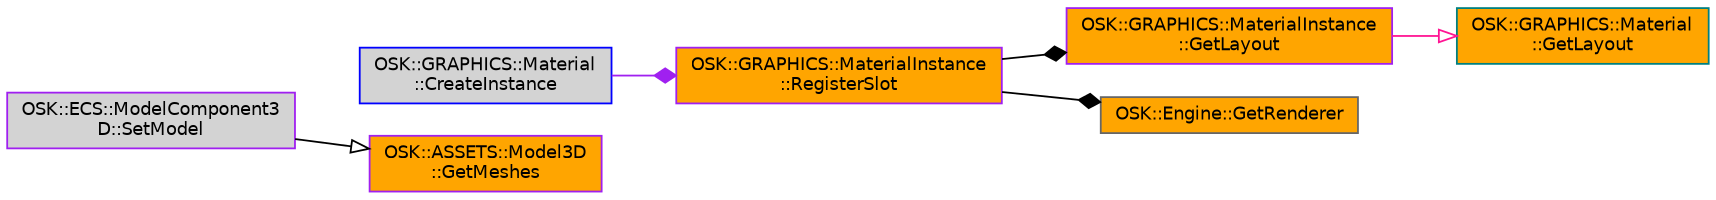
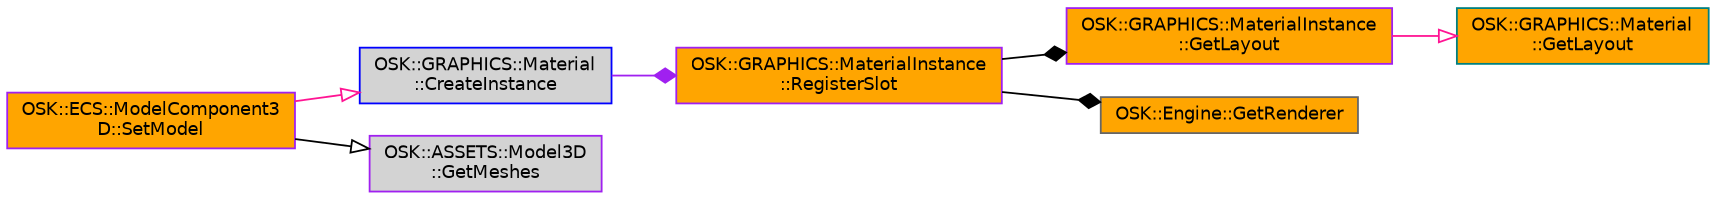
none -> (318, 98)
(151, 121) -> (151, 121)
(486, 164) -> (486, 164)
